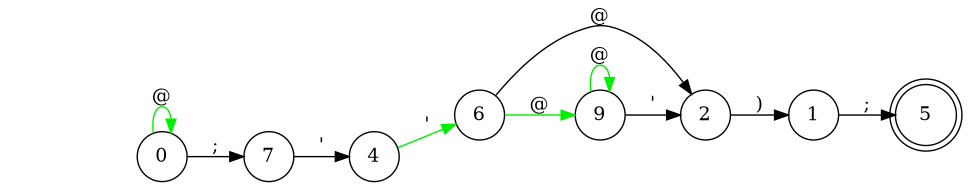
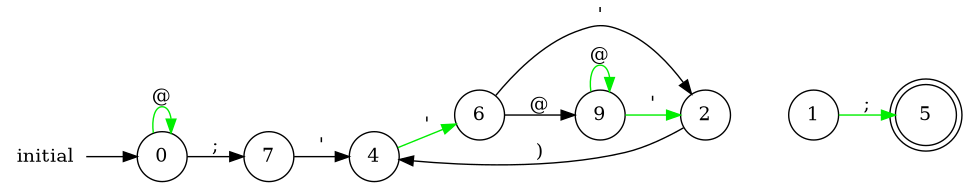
(600, 16) -> (600, 16)
(533, 115) -> (533, 115)
(646, 115) -> (646, 115)
(752, 115) -> (551, 163)
(860, 115) -> (860, 115)
none -> (46, 157)
